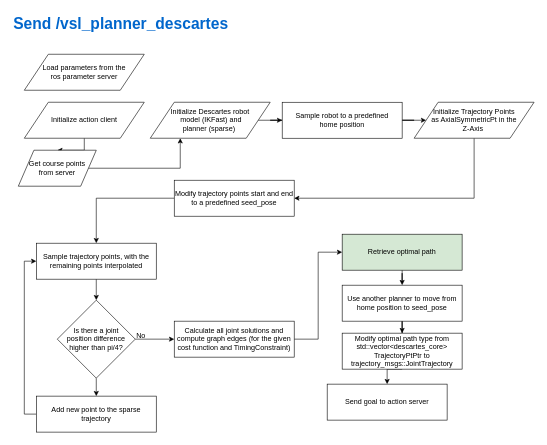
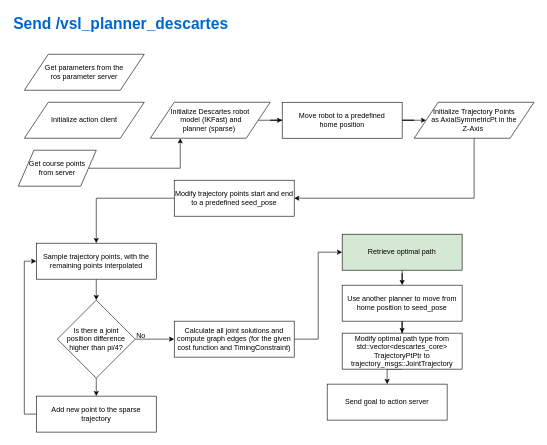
(84, 72) -> (84, 72)
(342, 120) -> (342, 120)
(84, 145) -> none
